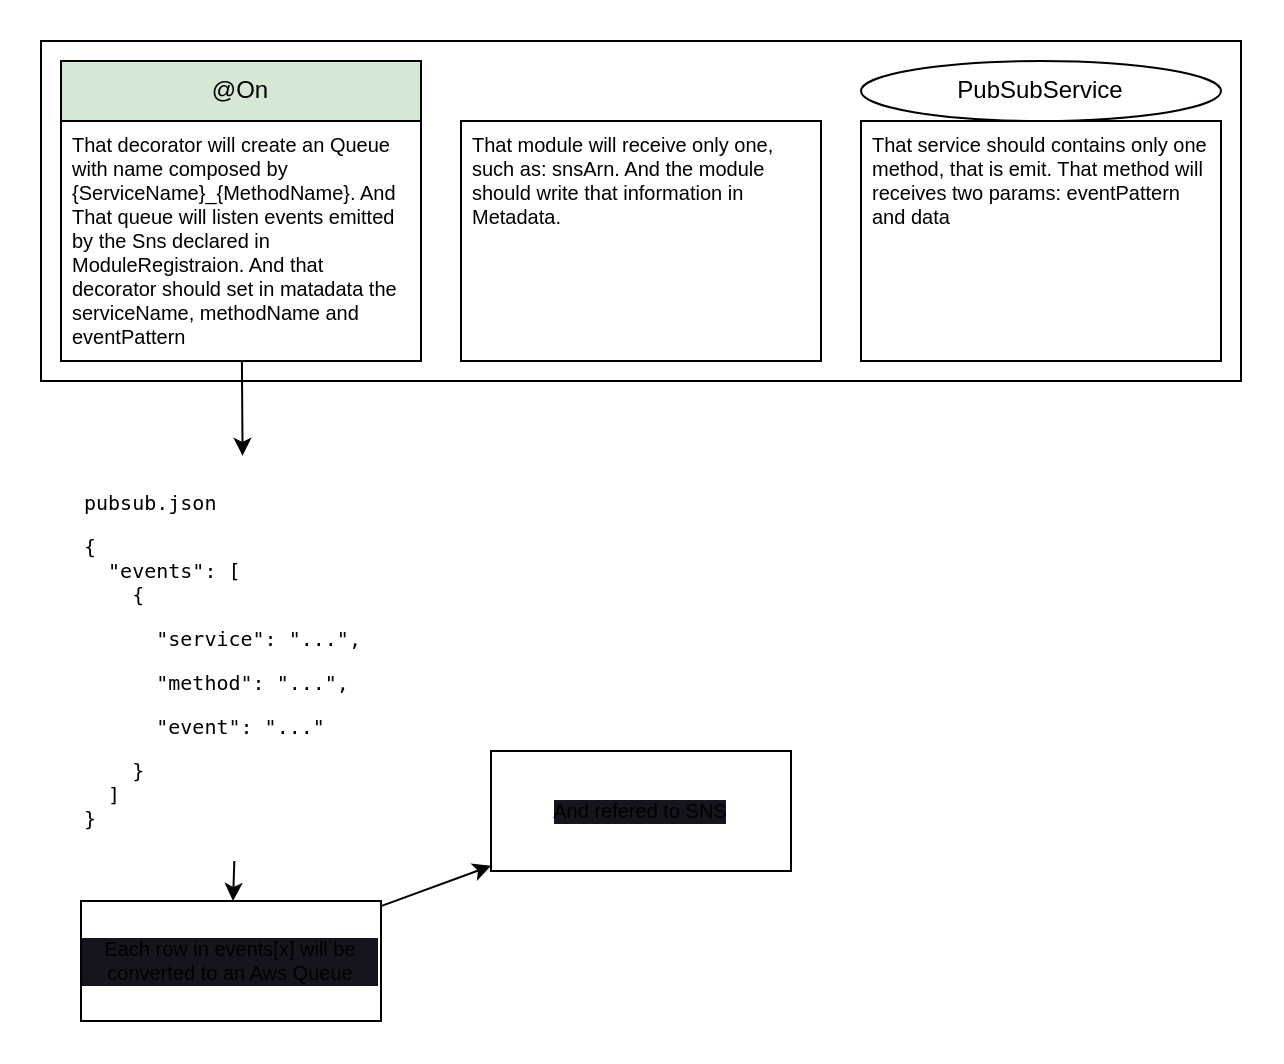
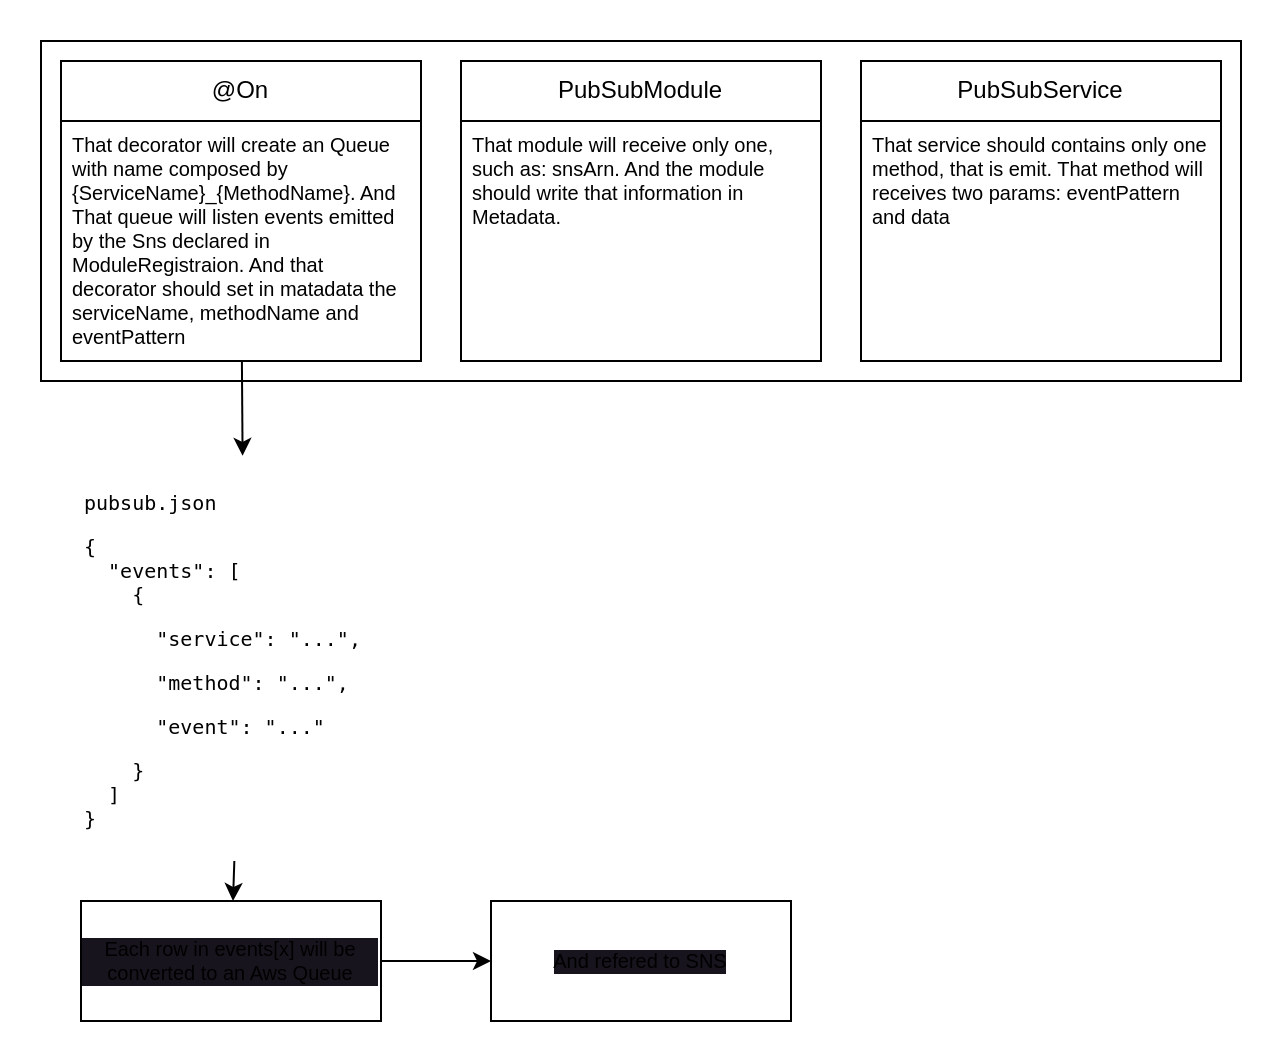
(241, 91) -> (241, 91)
none -> (641, 91)
(1041, 91) -> (1041, 91)
(641, 811) -> (641, 961)
